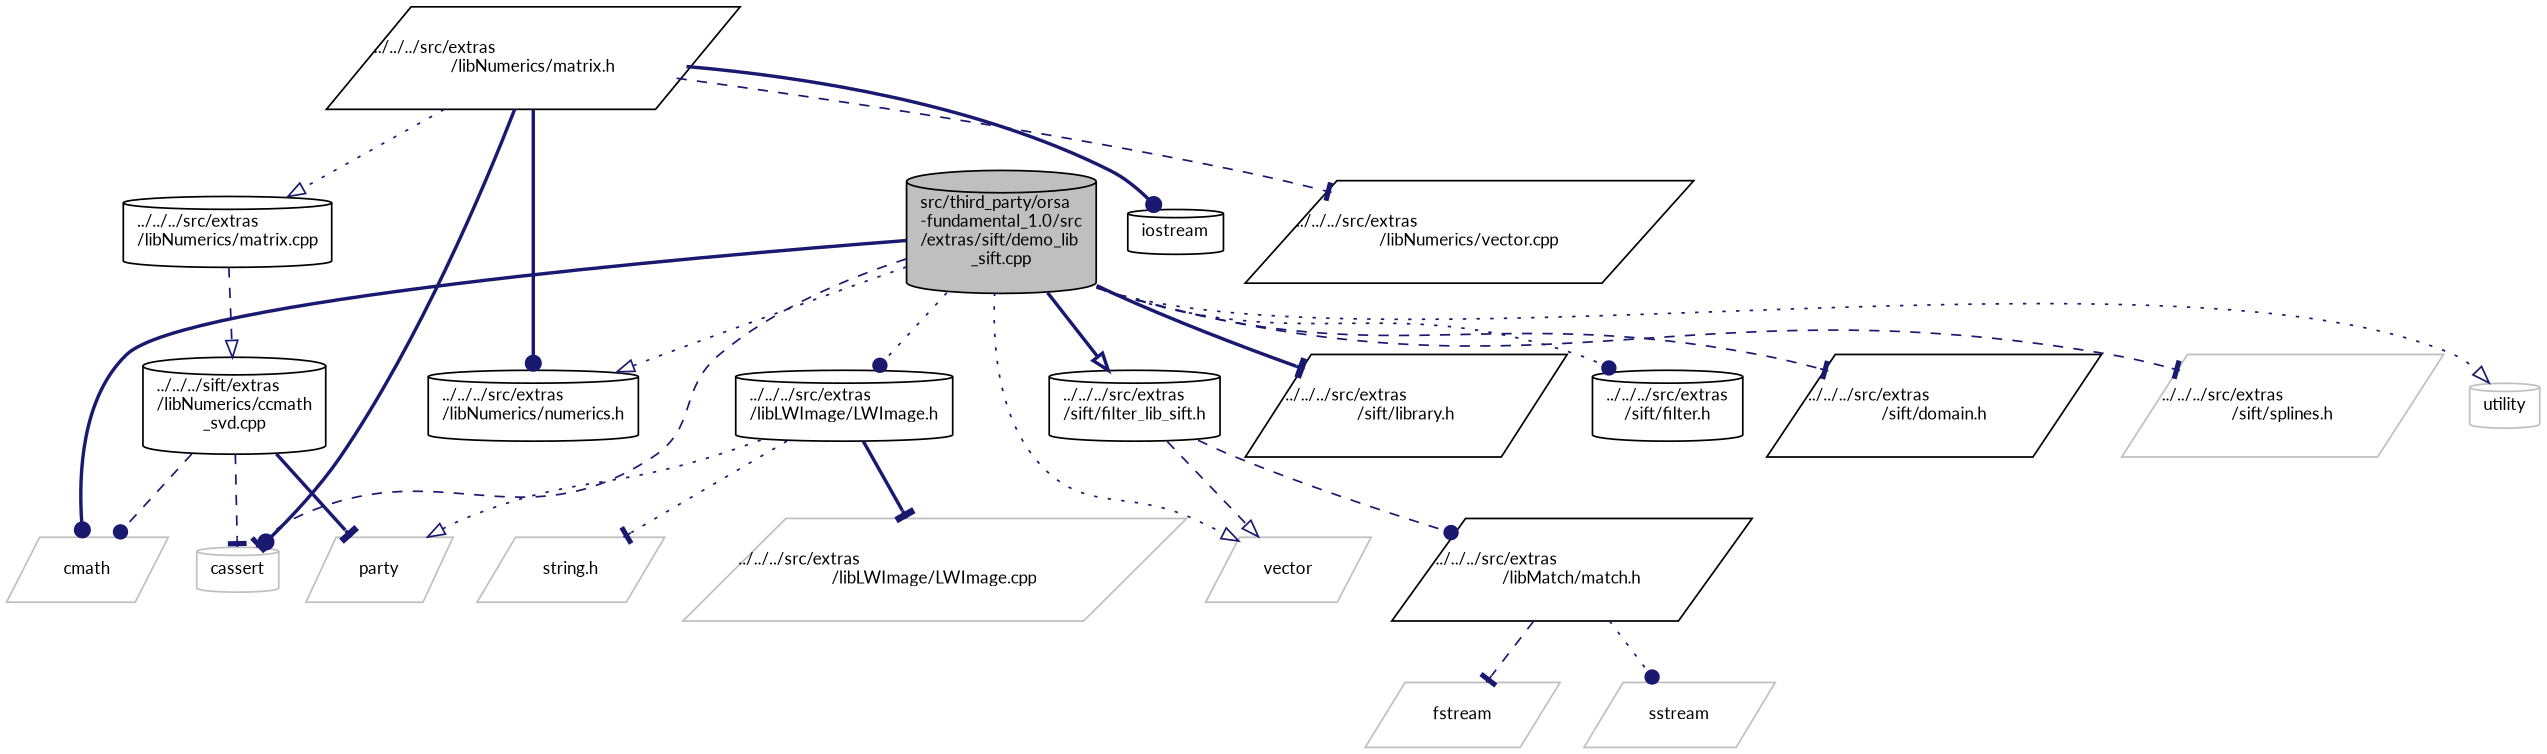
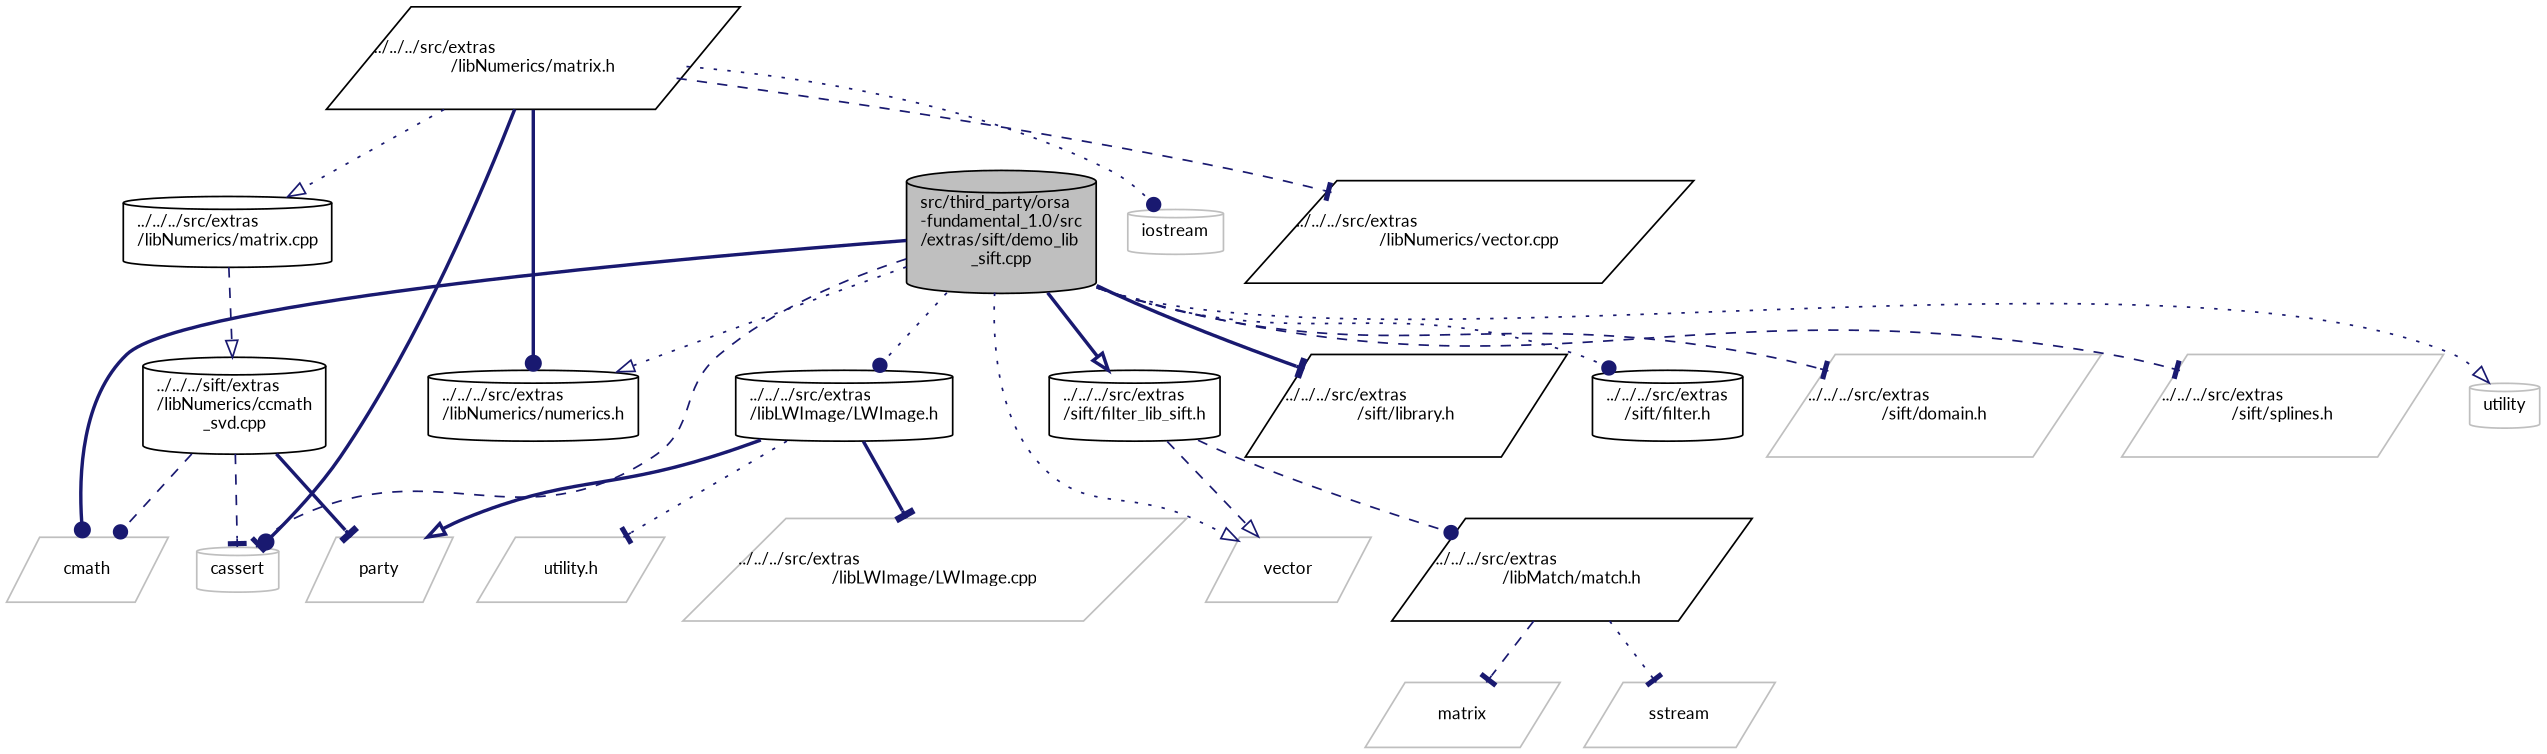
(915, 103) -> (915, 103)
(1176, 232) -> (1176, 232)
(1934, 406) -> (1934, 406)
(642, 475) -> (642, 475)
(571, 570) -> (571, 570)
(1629, 646) -> (1629, 646)
(1463, 715) -> (1463, 715)
